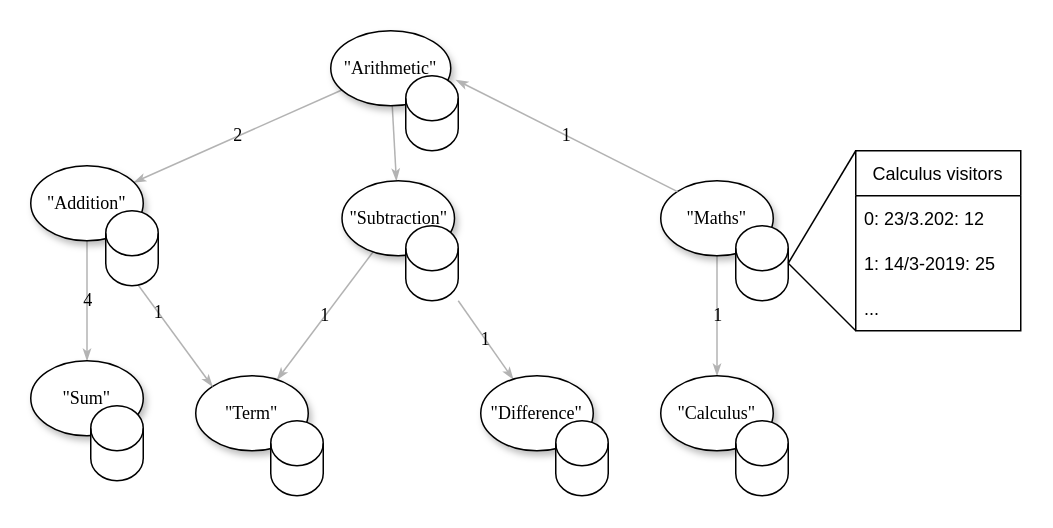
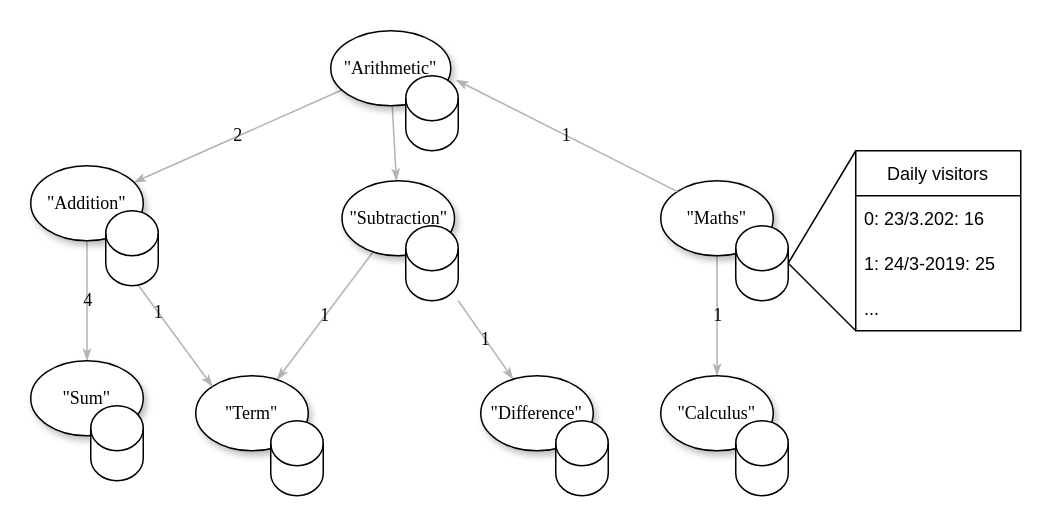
(938, 174) -> (938, 174)
(928, 219) -> (928, 219)
(935, 264) -> (935, 264)
